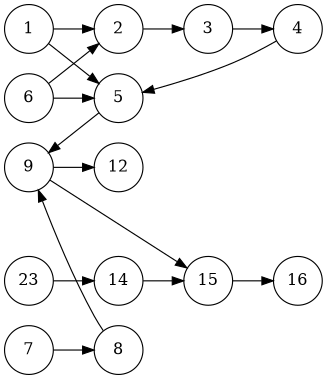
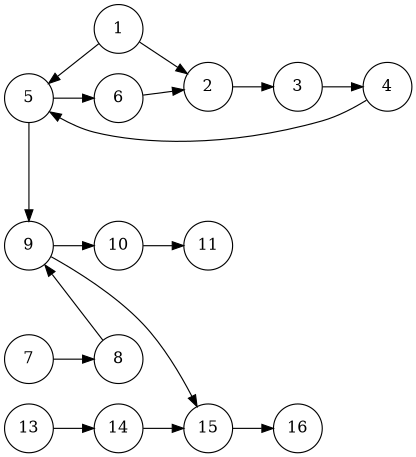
(68, 98) -> (68, 98)
(119, 167) -> (119, 246)
none -> (208, 246)
(29, 281) -> (29, 428)
